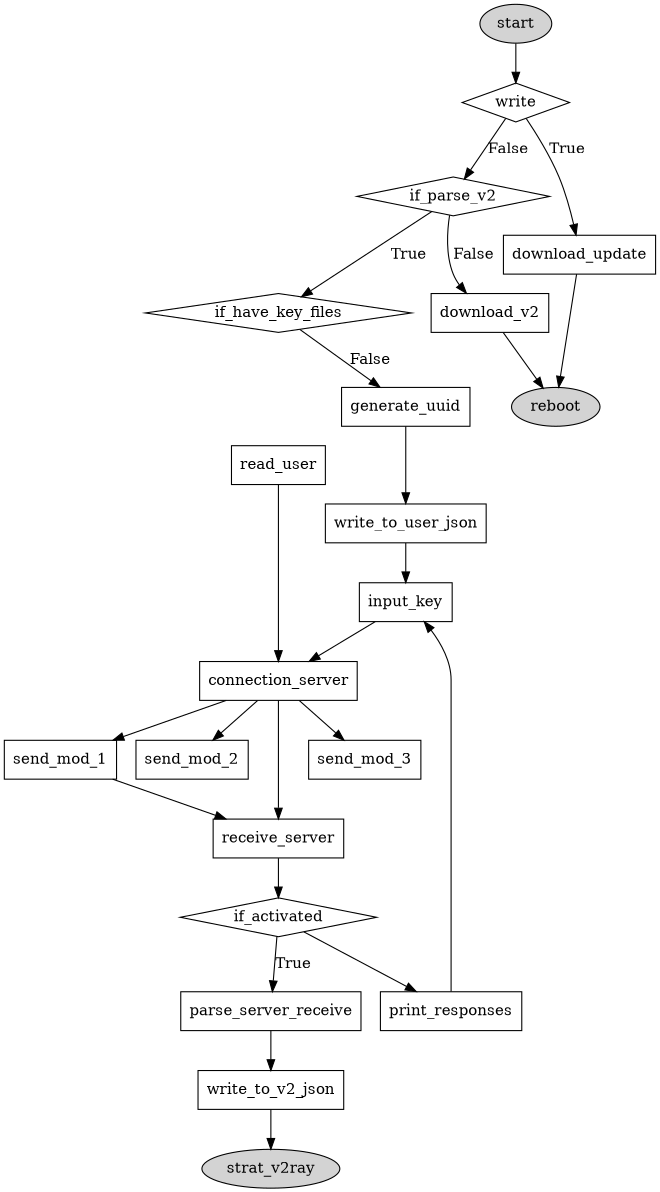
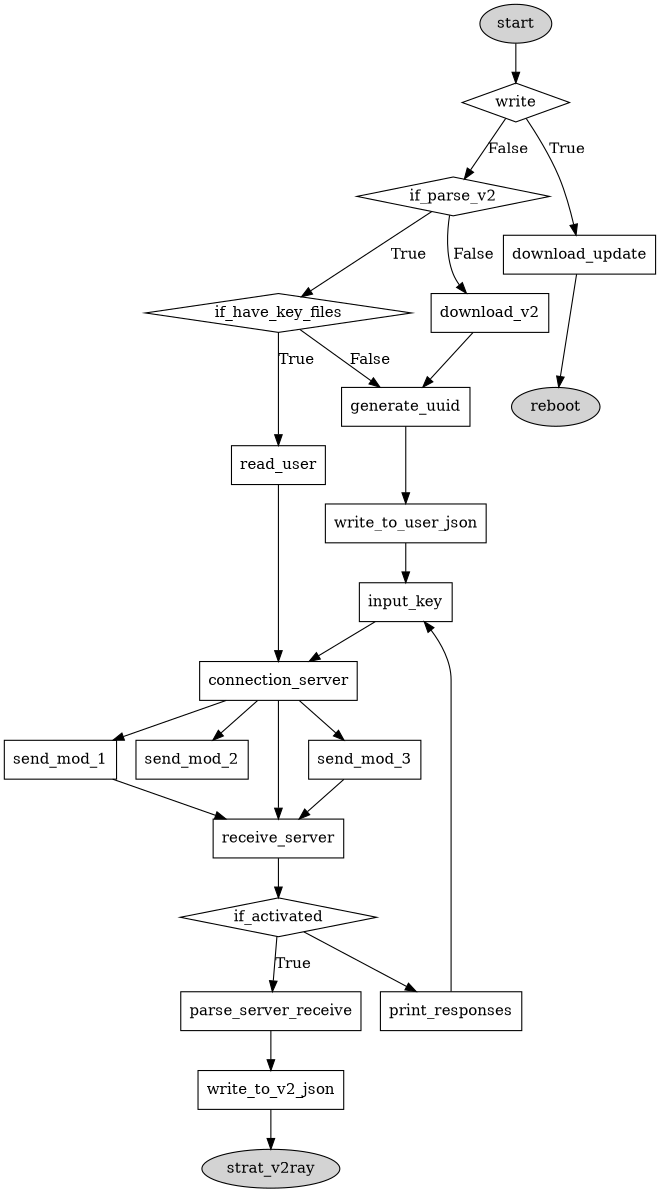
(520, 356) -> (452, 356)
none -> (278, 383)
none -> (326, 796)
